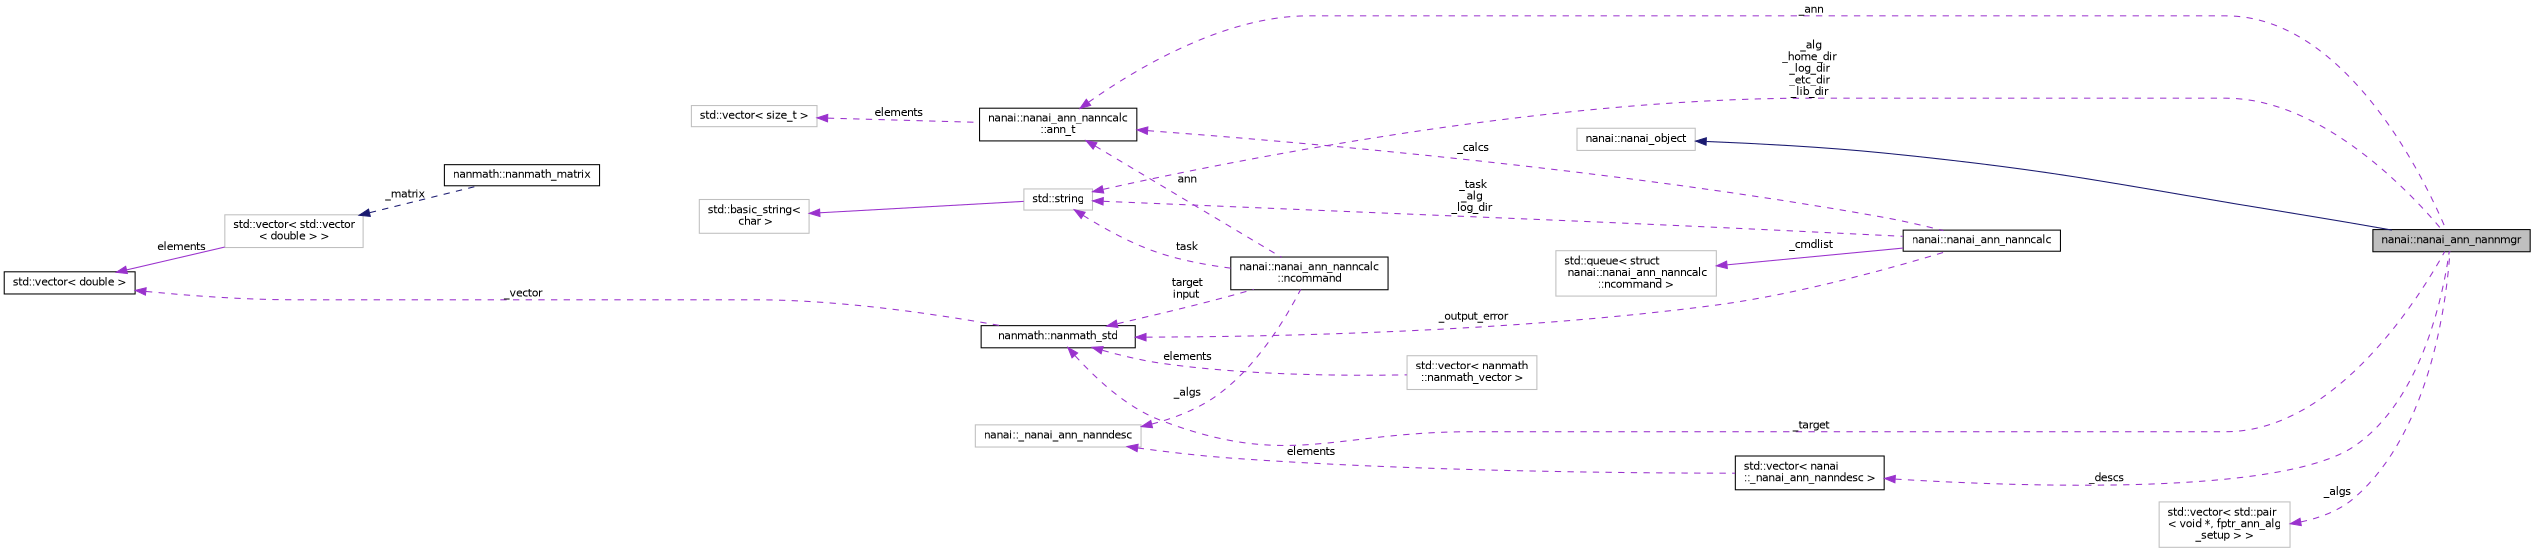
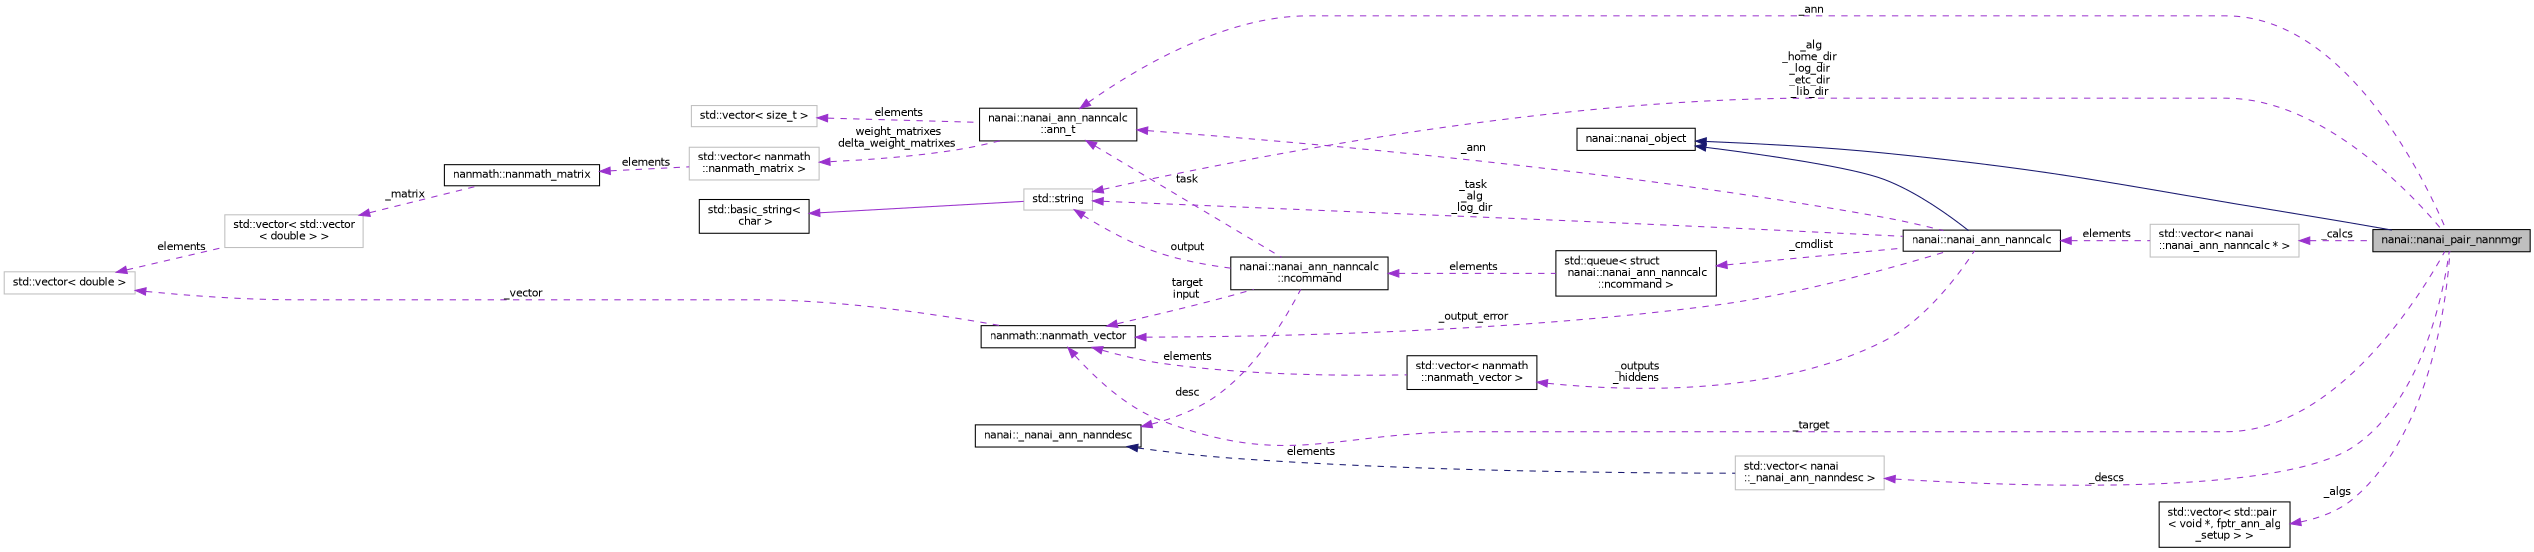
(1636, 139) -> (1636, 139)
(1472, 148) -> (1472, 148)
none -> (754, 164)
none -> (1844, 169)
(1186, 180) -> (1186, 180)
(425, 199) -> (425, 199)
(754, 216) -> (754, 216)
none -> (2225, 241)
(2452, 241) -> (2452, 241)
(1186, 248) -> (1186, 248)
(1815, 256) -> (1815, 256)
(176, 258) -> (176, 258)
none -> (1477, 273)
(1636, 273) -> (1636, 273)
(70, 283) -> (70, 283)
(1058, 337) -> (1058, 337)
(1472, 373) -> (1472, 373)
none -> (1783, 375)
(1186, 393) -> (1186, 393)
(1058, 436) -> (1058, 436)
(1436, 468) -> (1436, 468)
(1810, 473) -> (1810, 473)
(2225, 525) -> (2225, 525)
